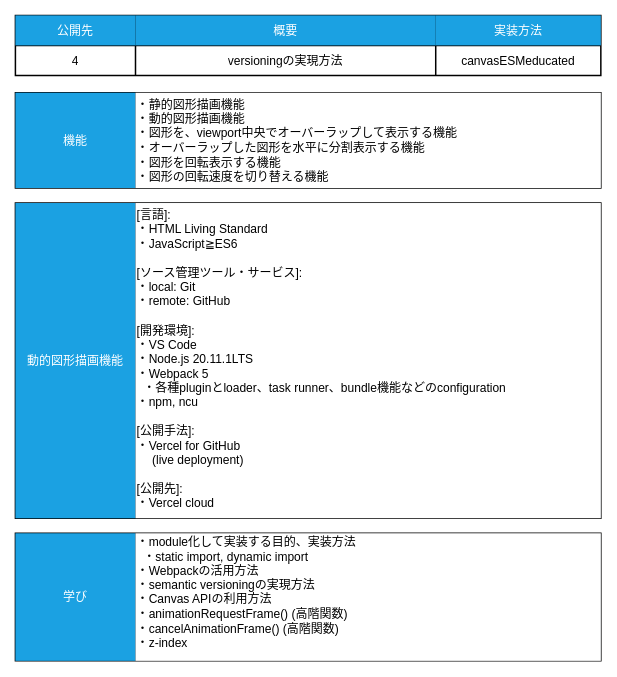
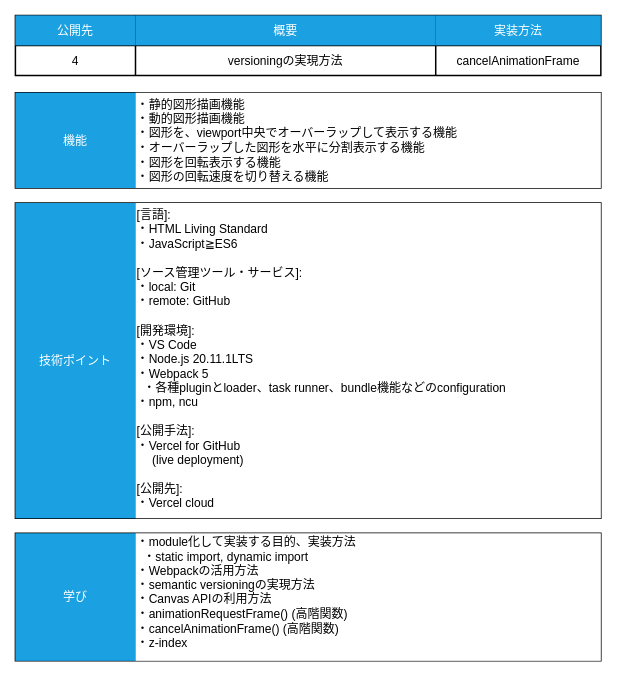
(518, 60) -> (518, 60)
(75, 360) -> (75, 360)
